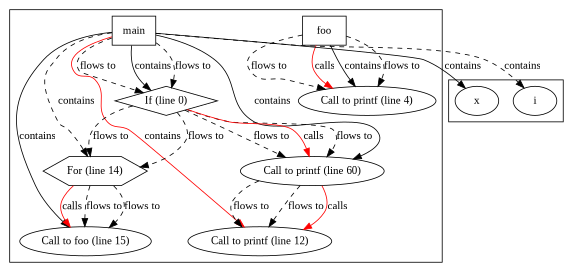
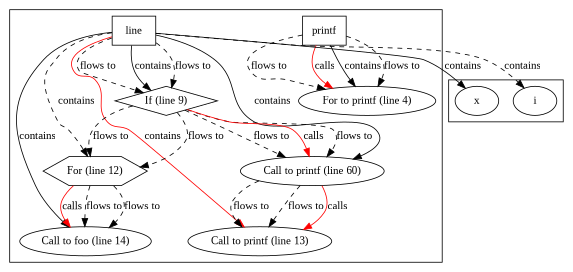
(134, 31) -> (134, 31)
(324, 31) -> (324, 31)
(166, 101) -> (166, 101)
(367, 101) -> (367, 101)
(95, 171) -> (95, 171)
(86, 241) -> (86, 241)
(260, 241) -> (260, 241)
